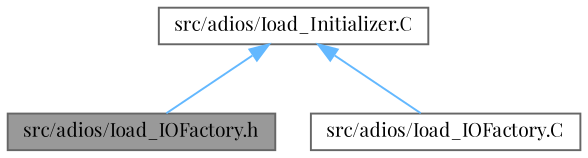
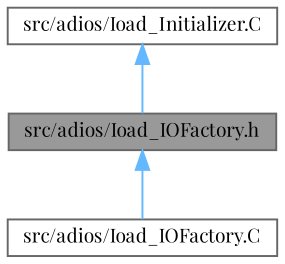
(378, 84) -> (142, 195)
